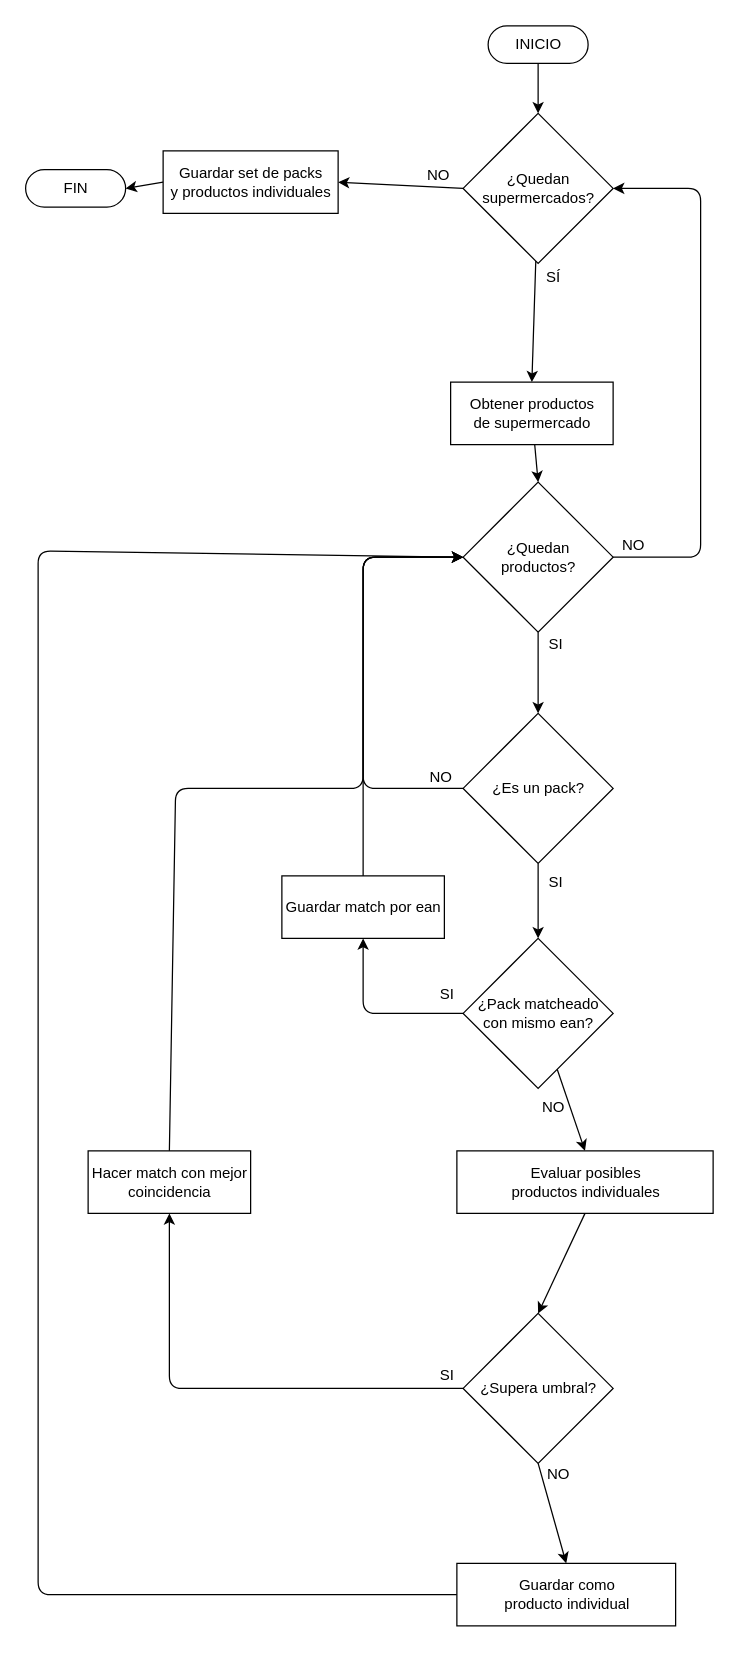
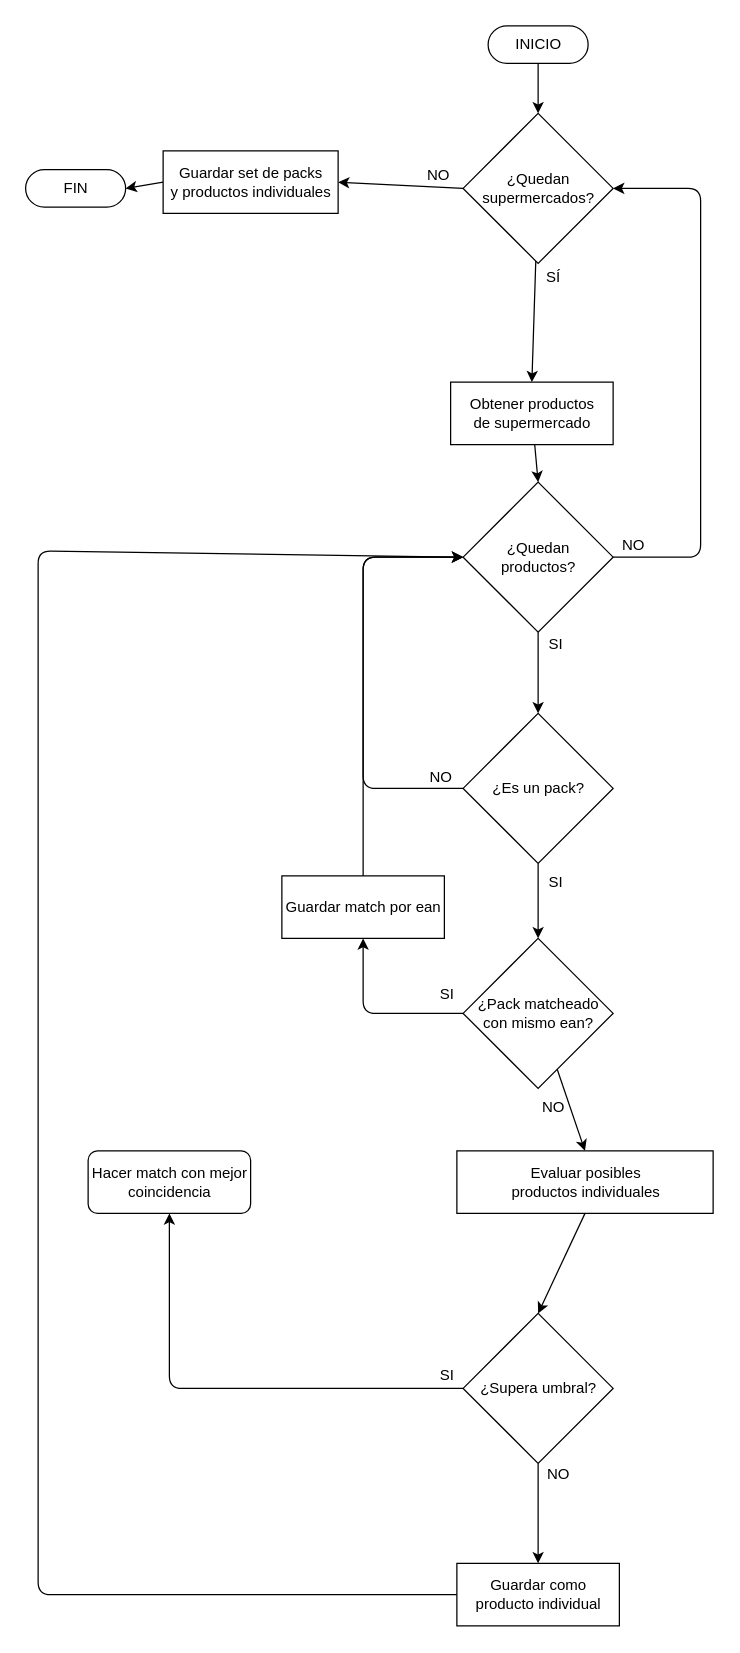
(174, 885) -> none
(169, 1182) -> (169, 1182)
(566, 1594) -> (538, 1594)
